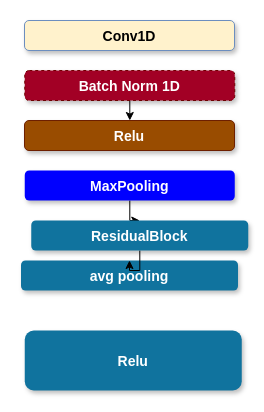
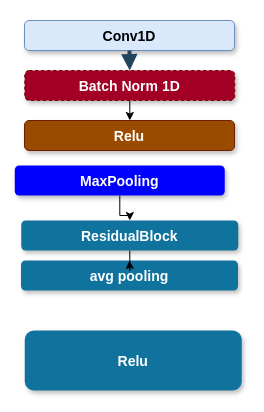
(130, 36) -> (130, 36)
none -> (129, 58)
(130, 186) -> (120, 181)
(140, 236) -> (130, 236)
